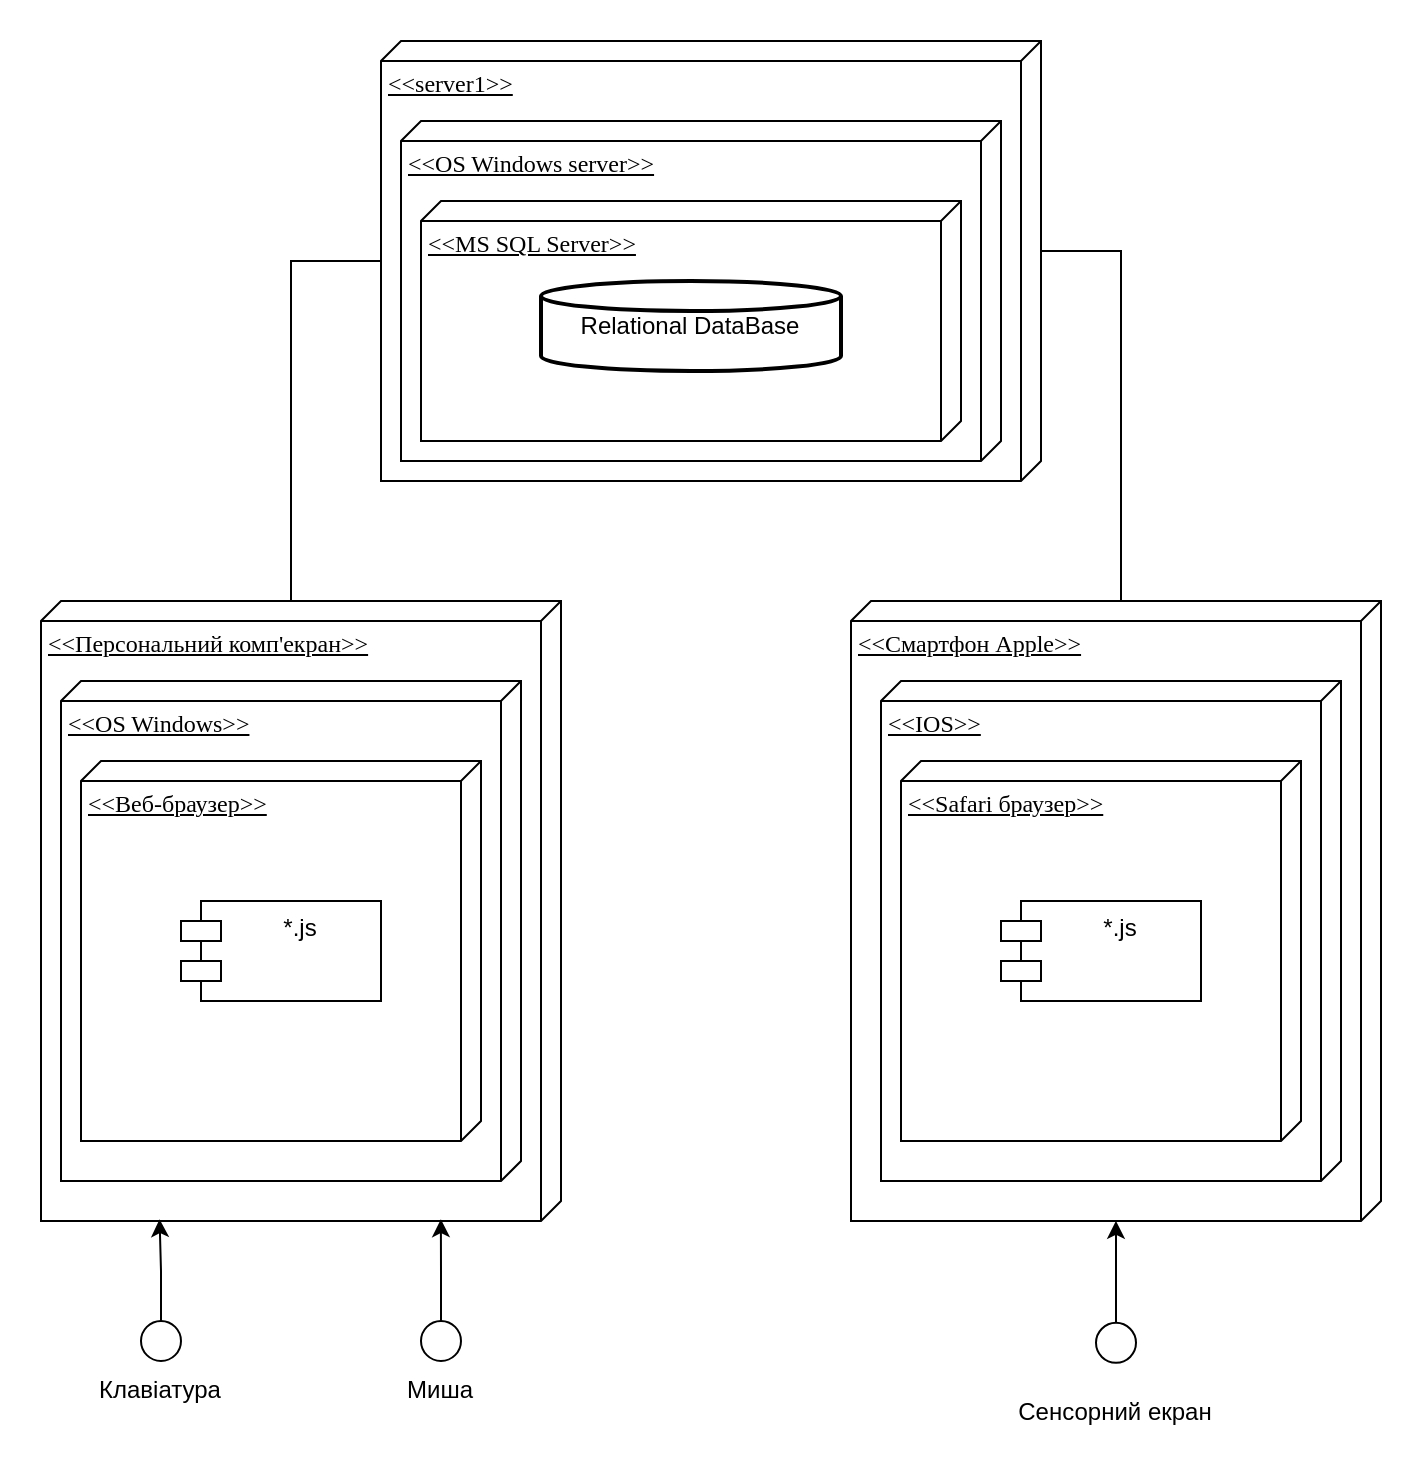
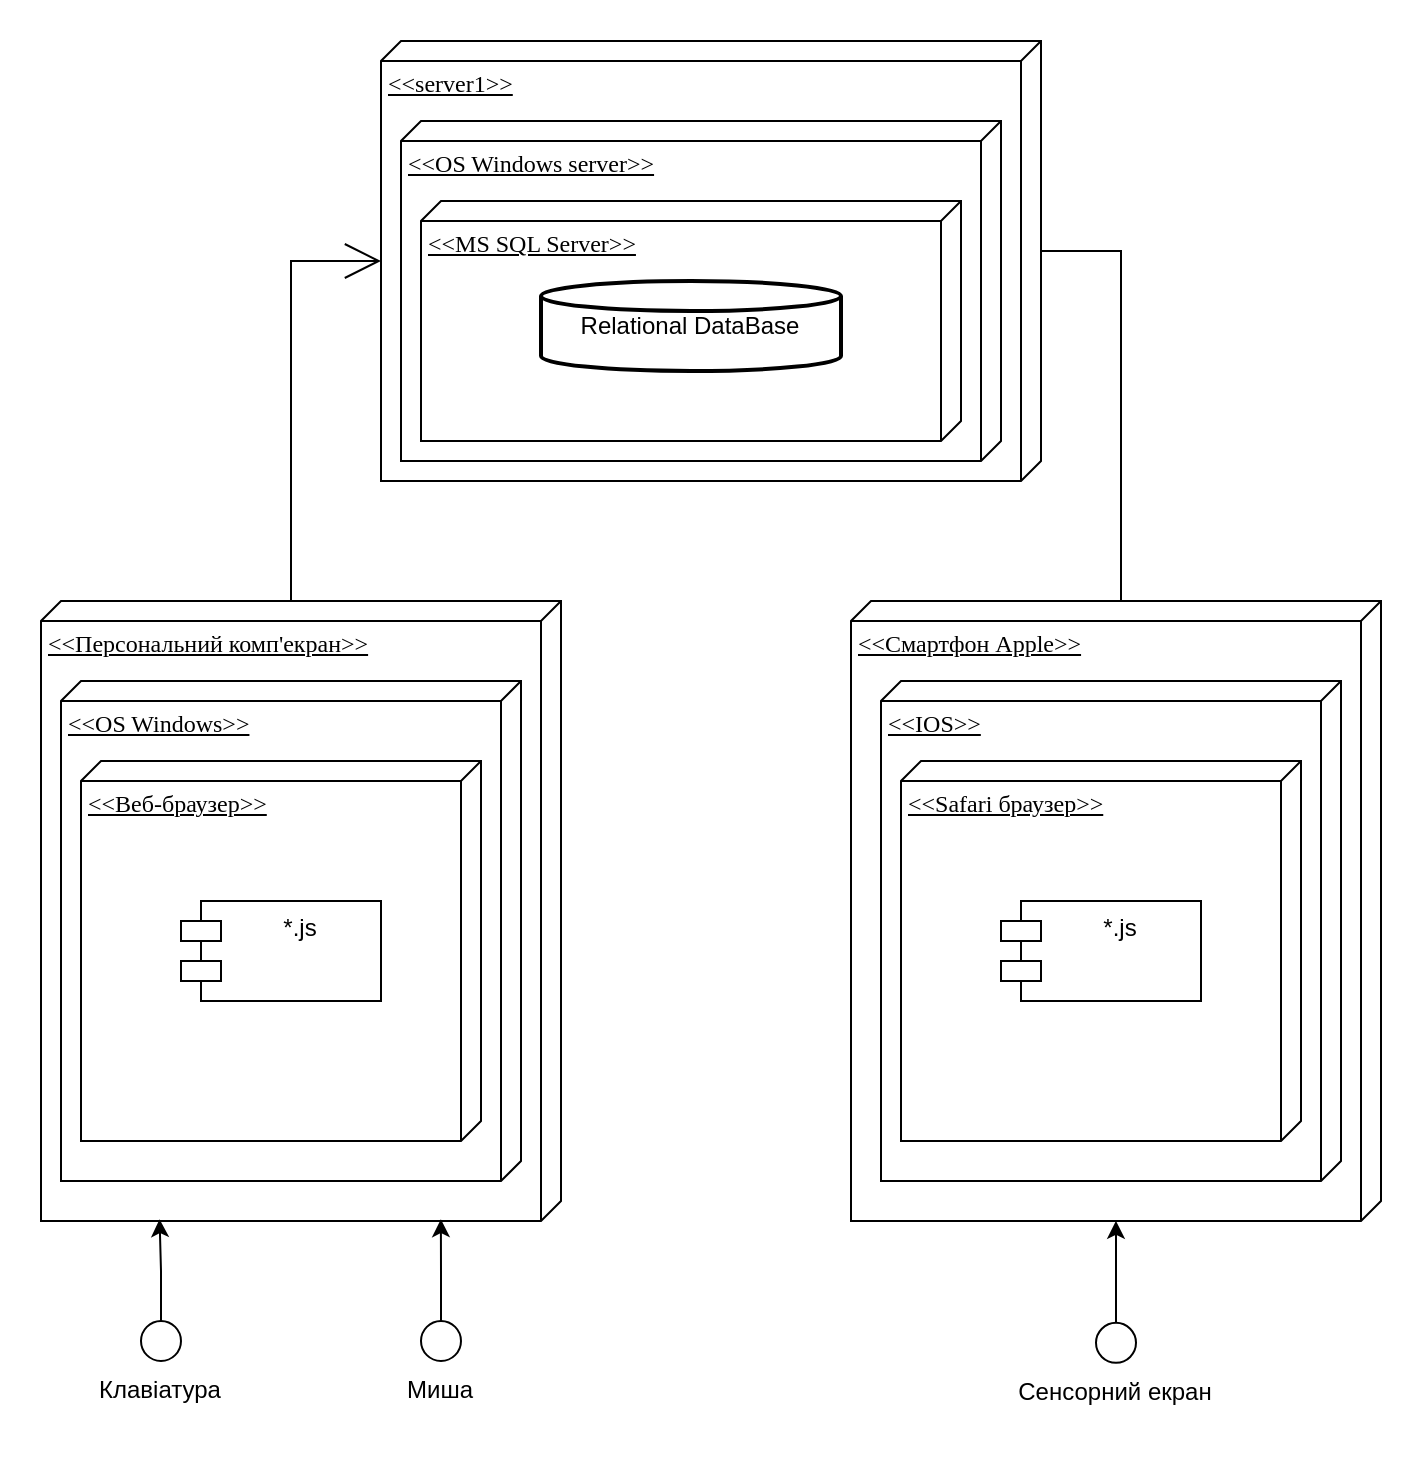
(374, 261) -> (372, 261)
(1116, 1413) -> (1116, 1393)
